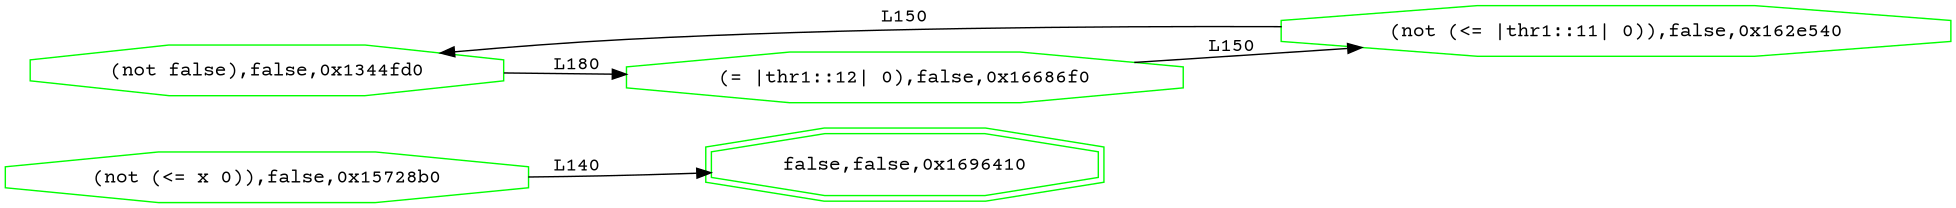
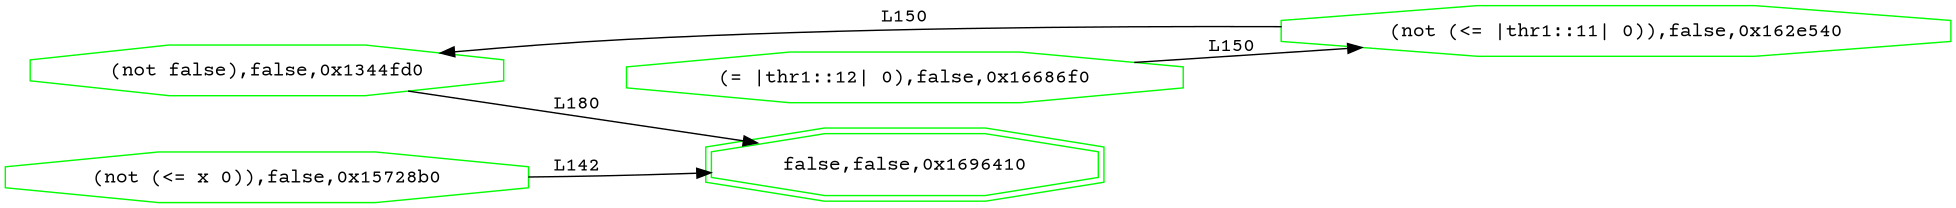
(558, 74) -> (576, 116)
(577, 165) -> (577, 165)
